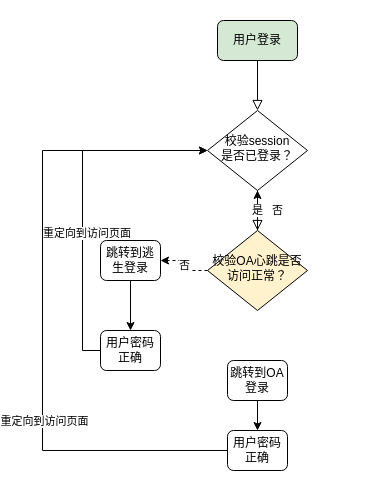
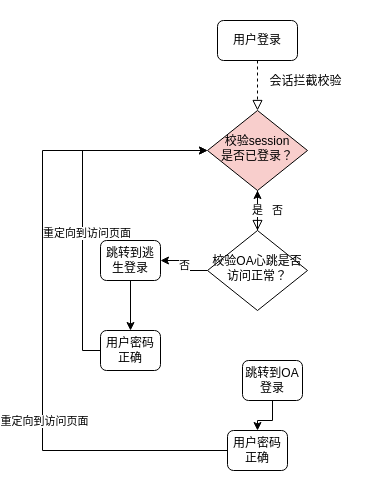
(258, 41) -> (258, 41)
(258, 80) -> (258, 80)
none -> (306, 82)
(258, 151) -> (258, 151)
(197, 271) -> (197, 271)
(258, 271) -> (258, 271)
(258, 381) -> (273, 381)
